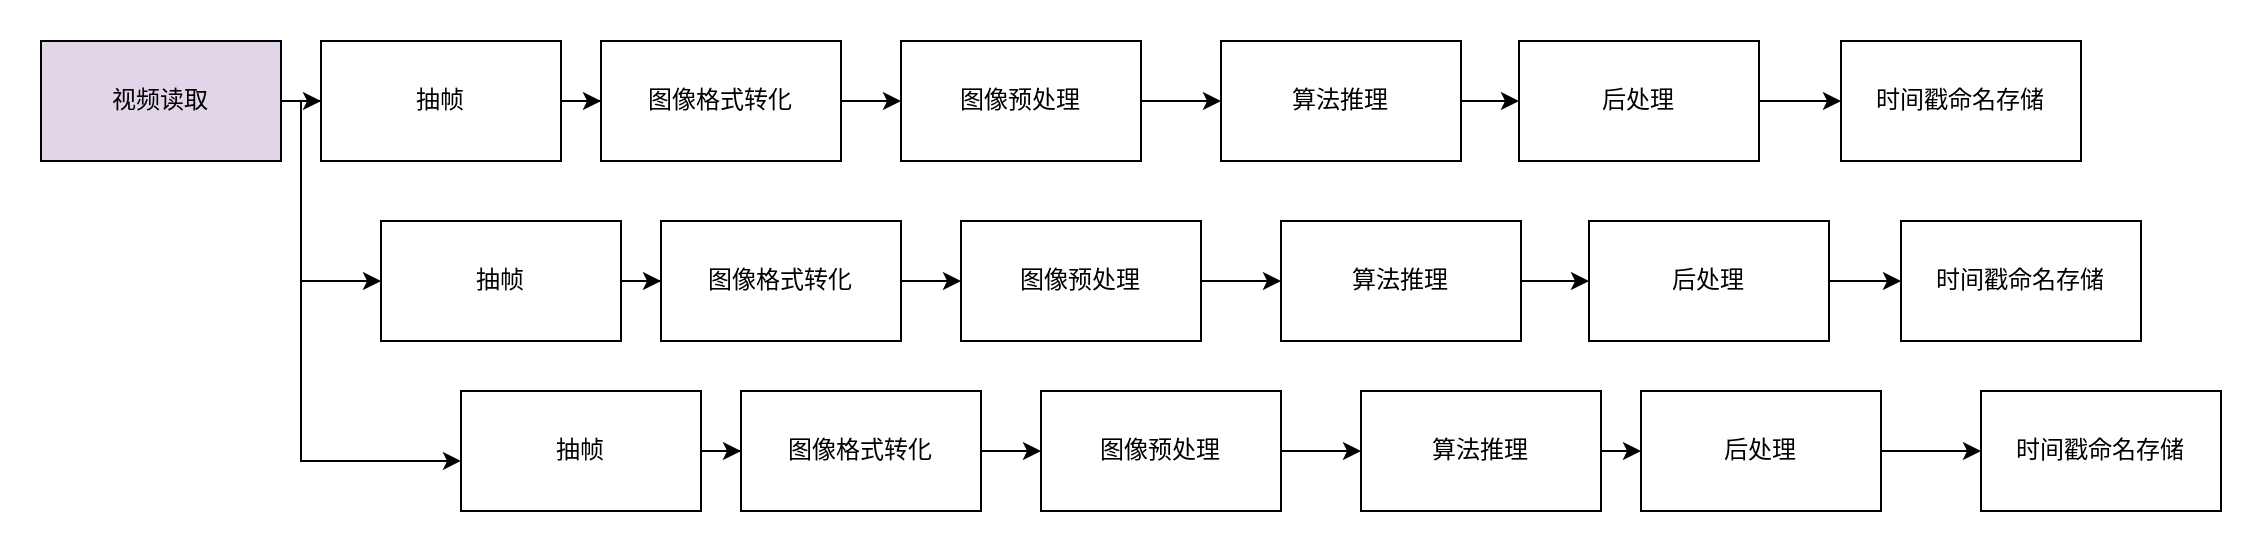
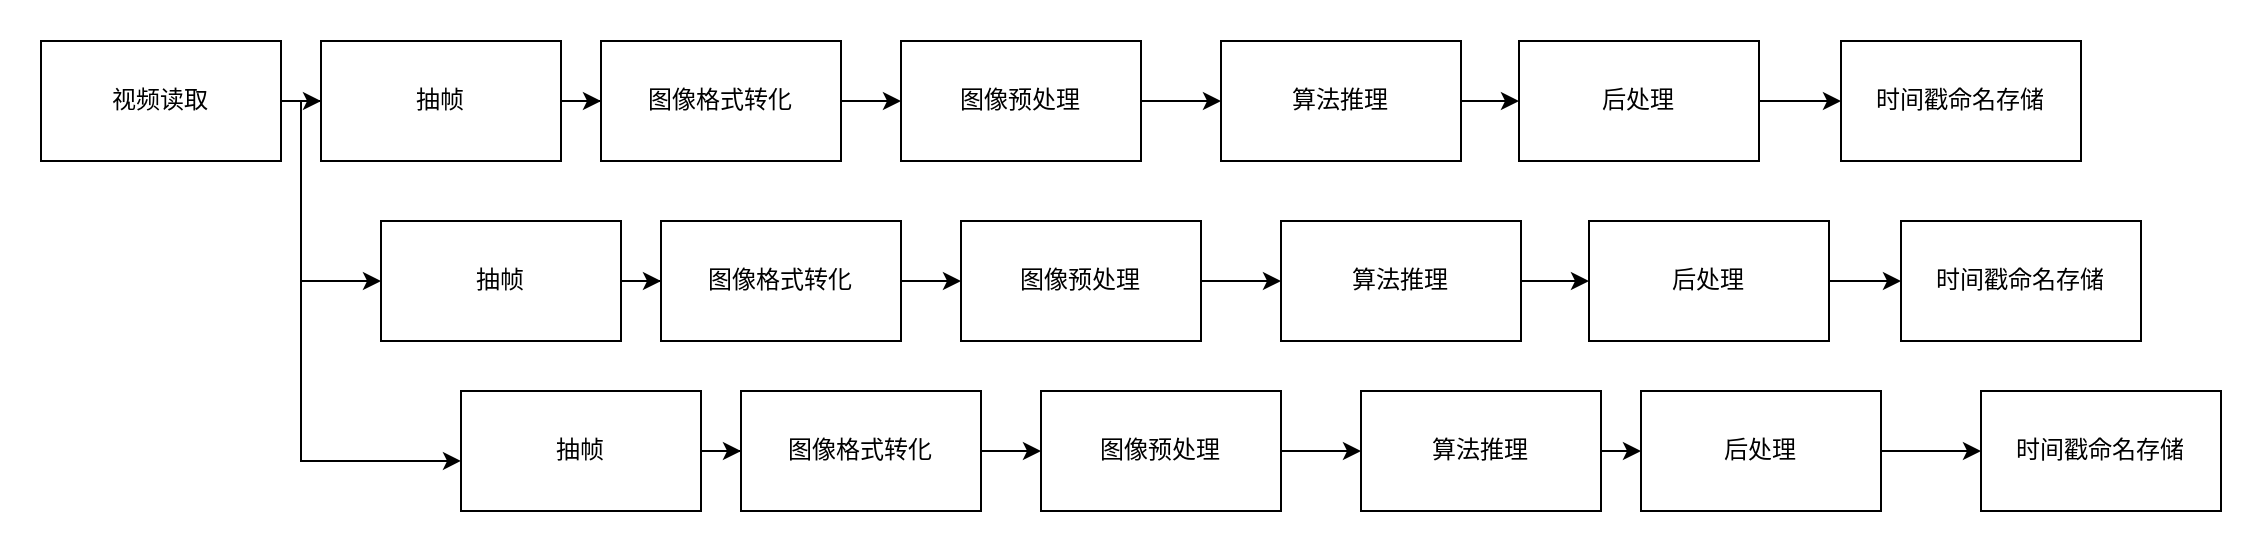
(161, 101) -> (161, 101)
